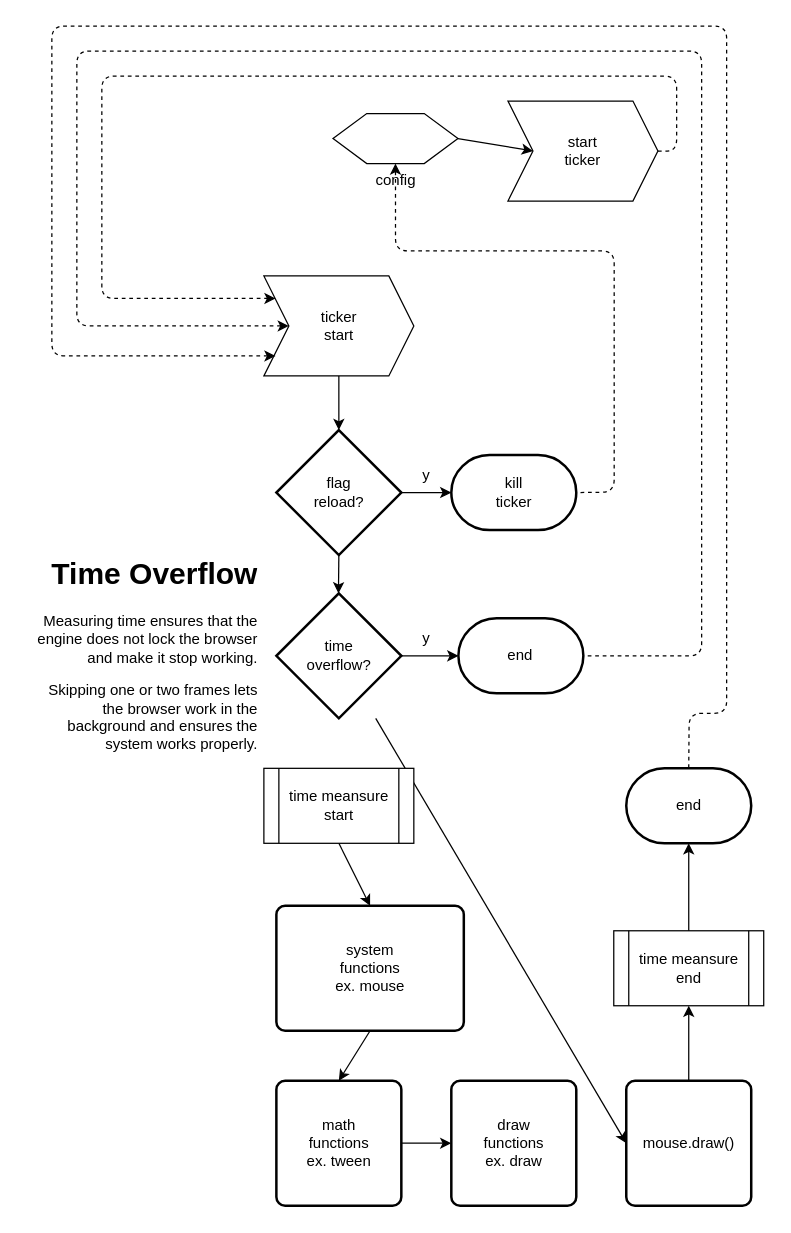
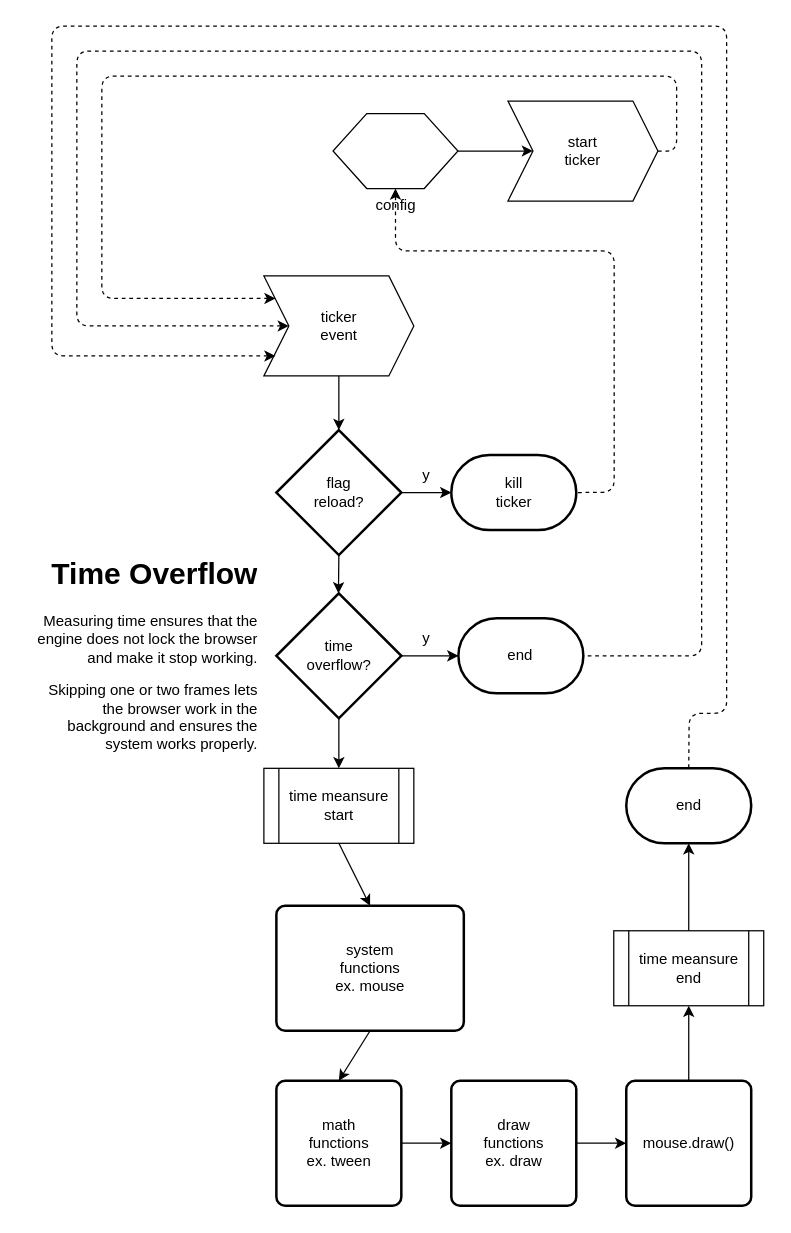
(396, 138) -> (396, 151)
(339, 326) -> (339, 326)
none -> (339, 739)
(518, 960) -> (597, 1143)
